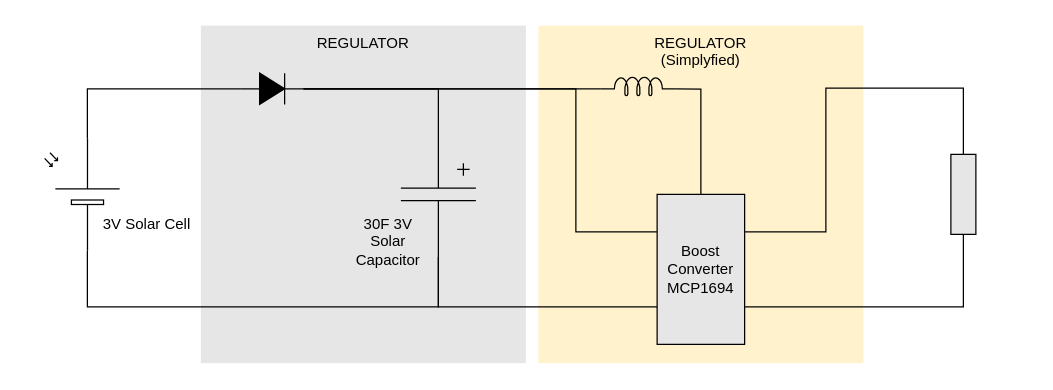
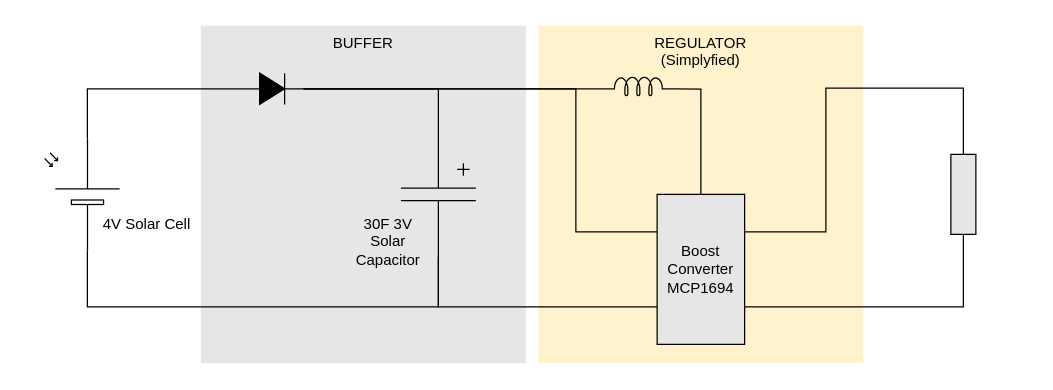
(363, 43) -> (363, 43)
(148, 225) -> (148, 225)
